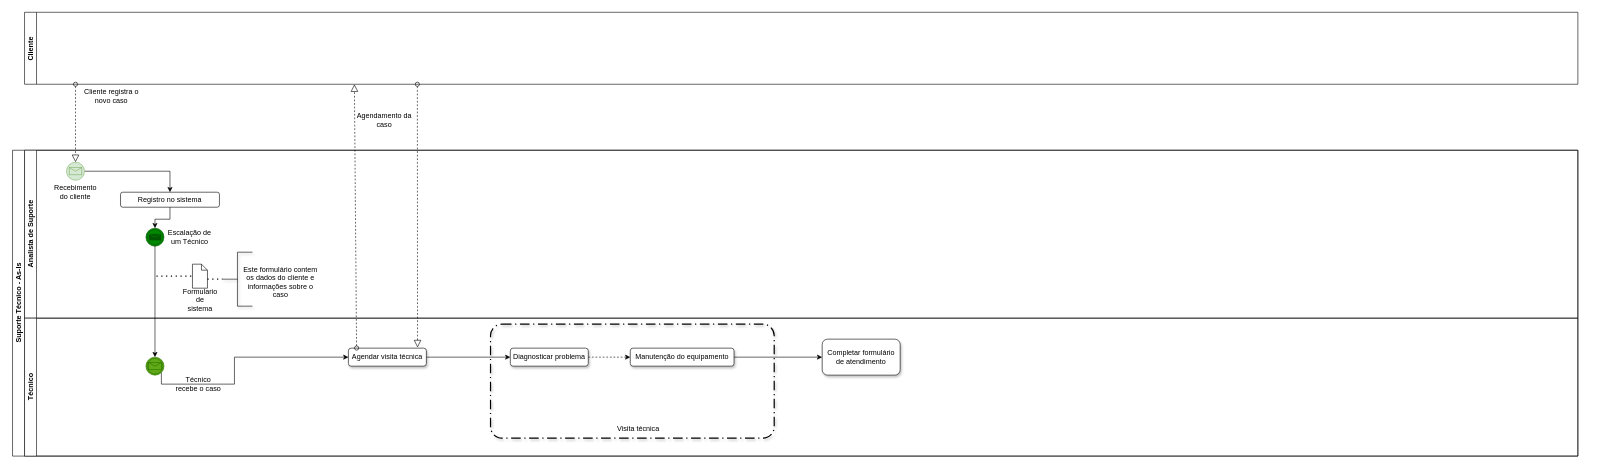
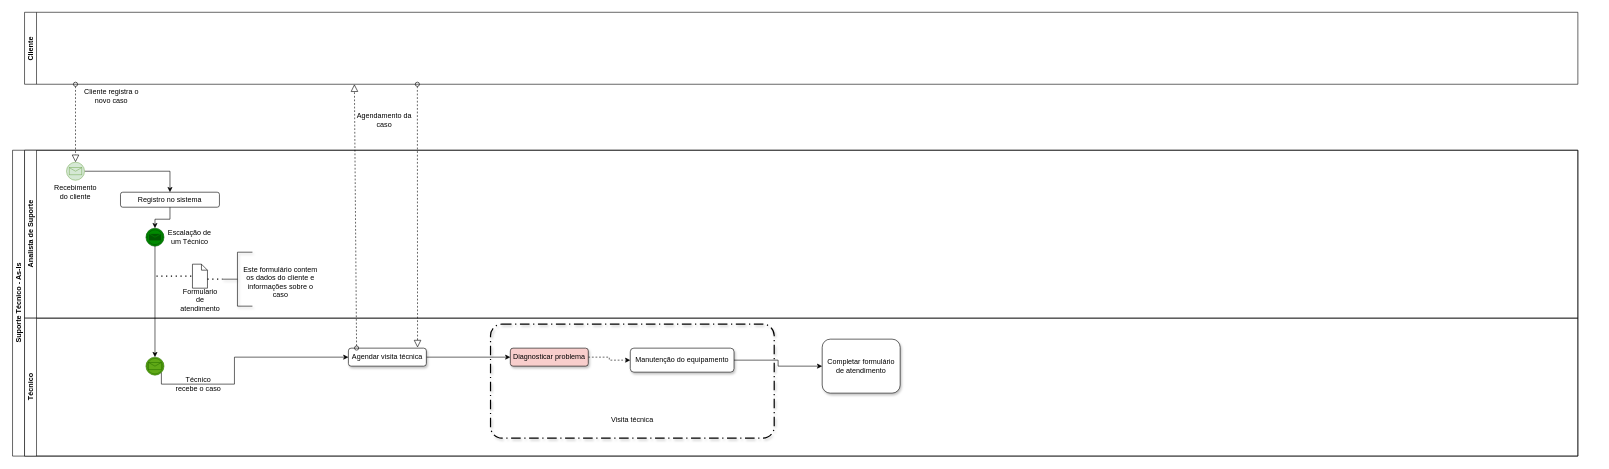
(200, 300) -> (200, 300)
(549, 357) -> (549, 357)
(682, 357) -> (682, 360)
(861, 357) -> (861, 366)
(638, 429) -> (632, 420)
